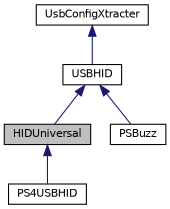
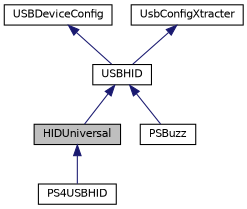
none -> (58, 15)
